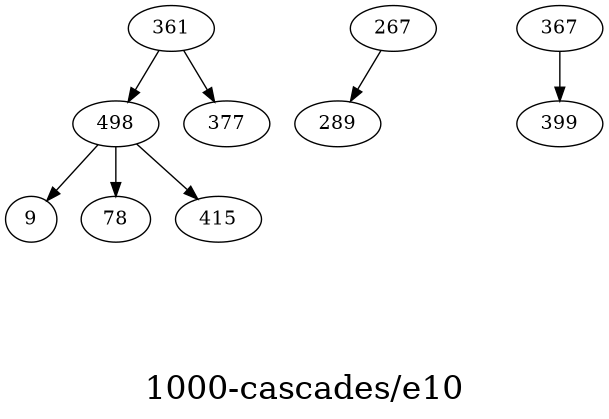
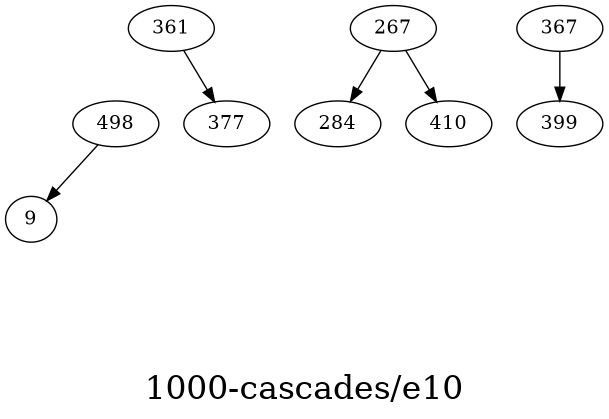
(147, 70) -> none
(338, 124) -> (338, 124)
none -> (449, 124)
(116, 219) -> none
(219, 219) -> none
